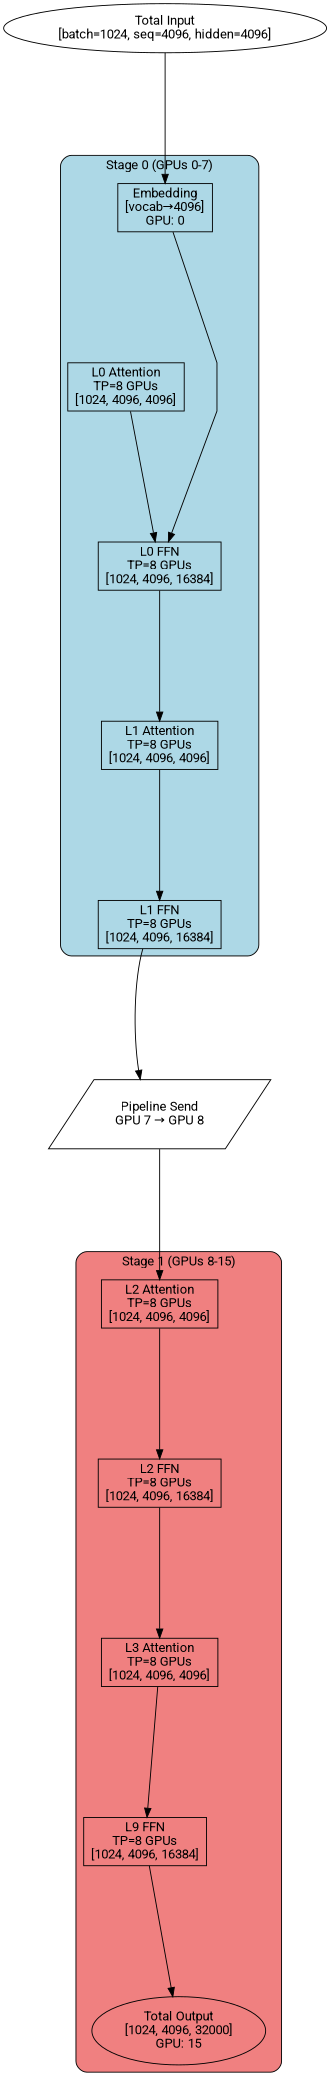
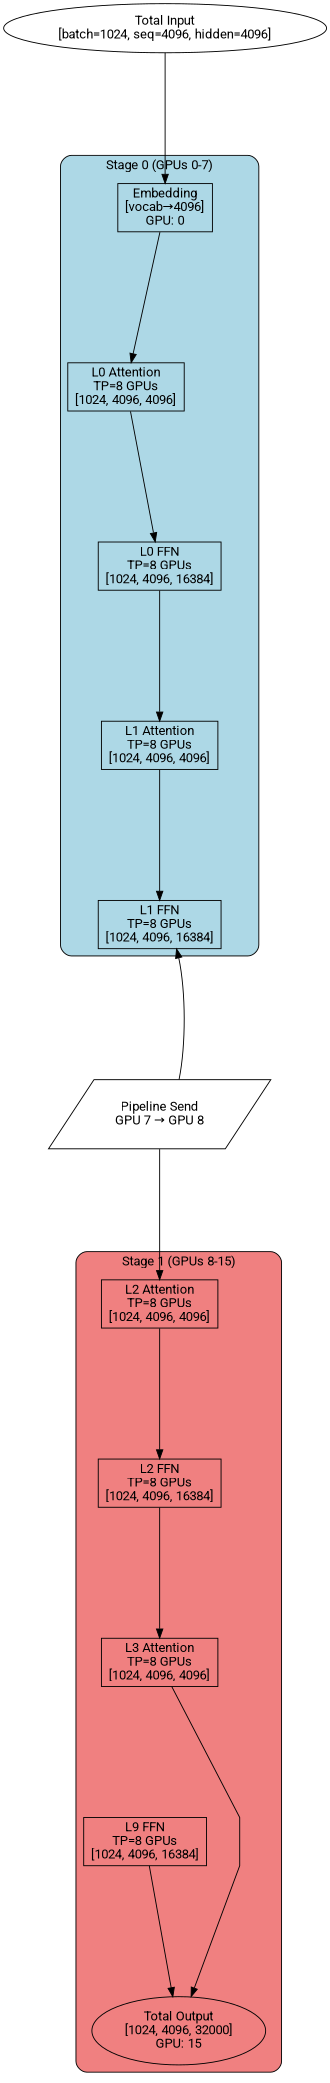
(217, 383) -> (147, 293)
(135, 1009) -> (184, 1019)
(153, 1747) -> (240, 1833)
